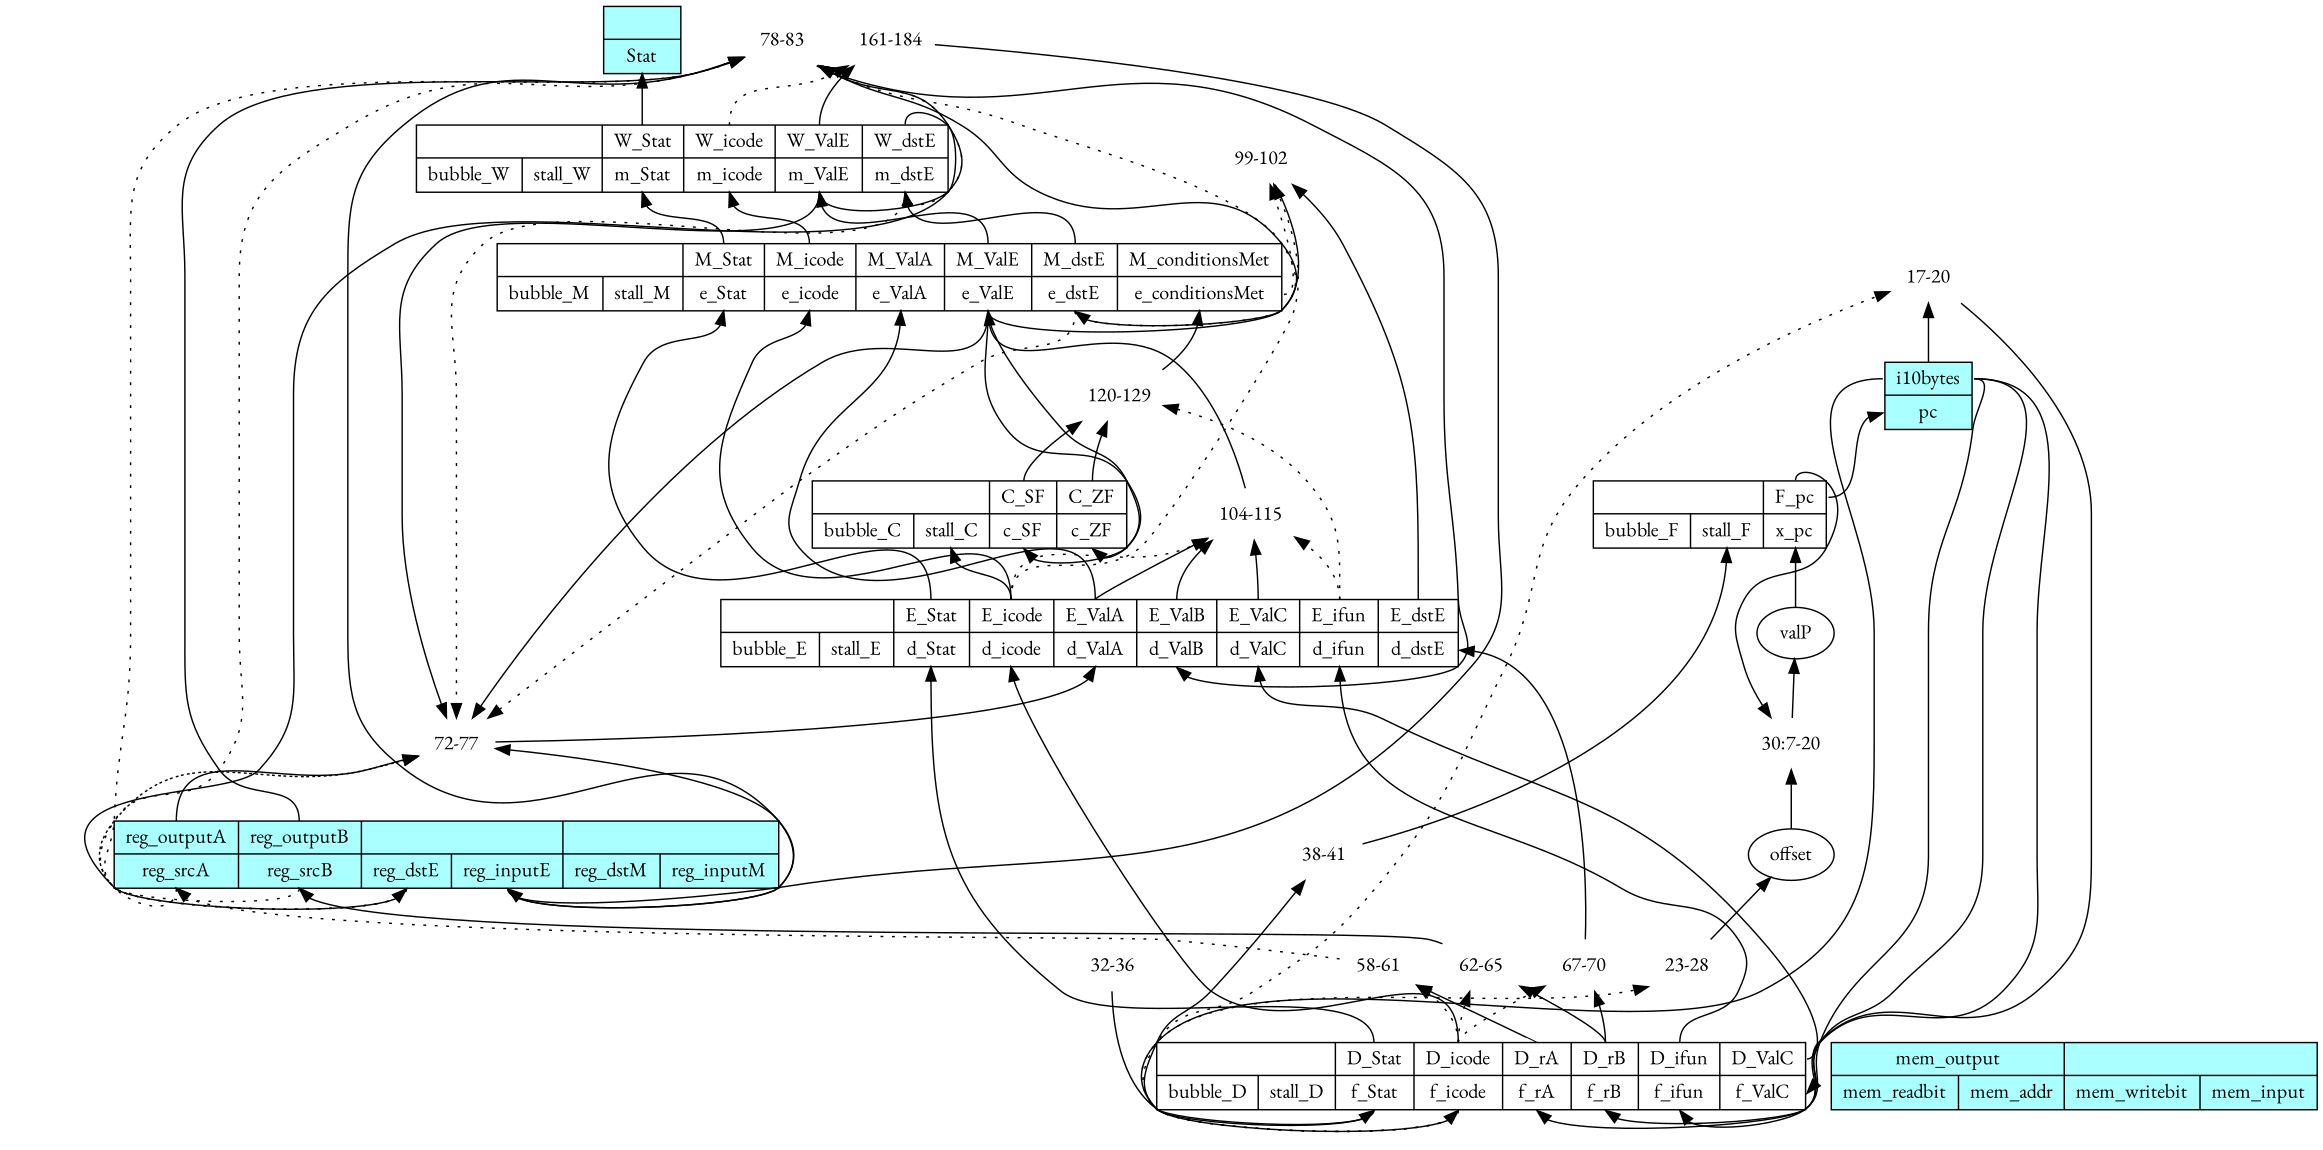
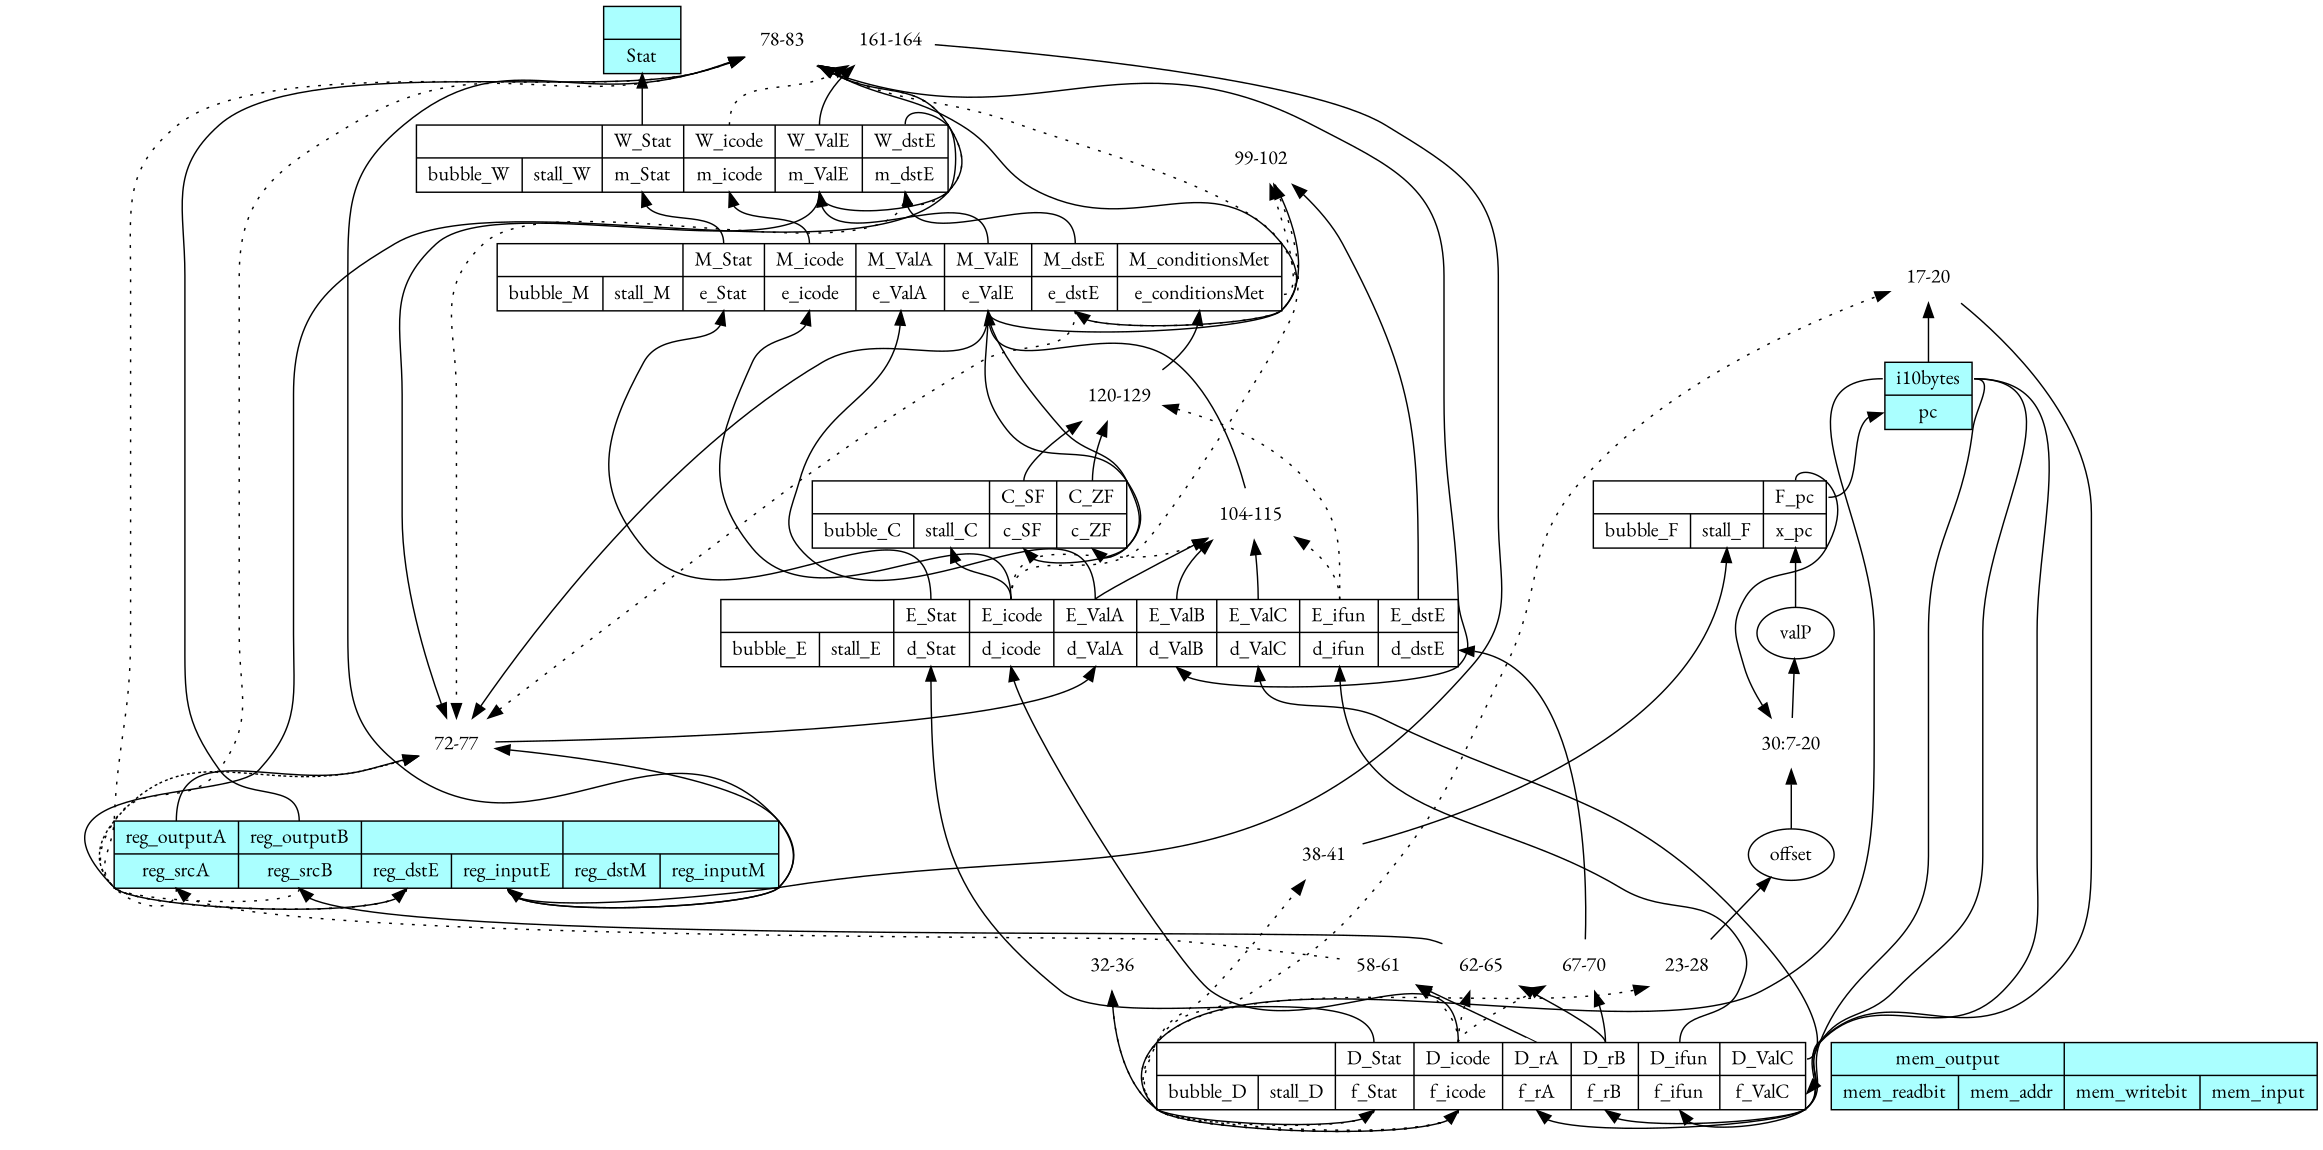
(891, 40) -> (891, 40)
(1145, 1085) -> (1145, 1085)
none -> (1251, 1126)
